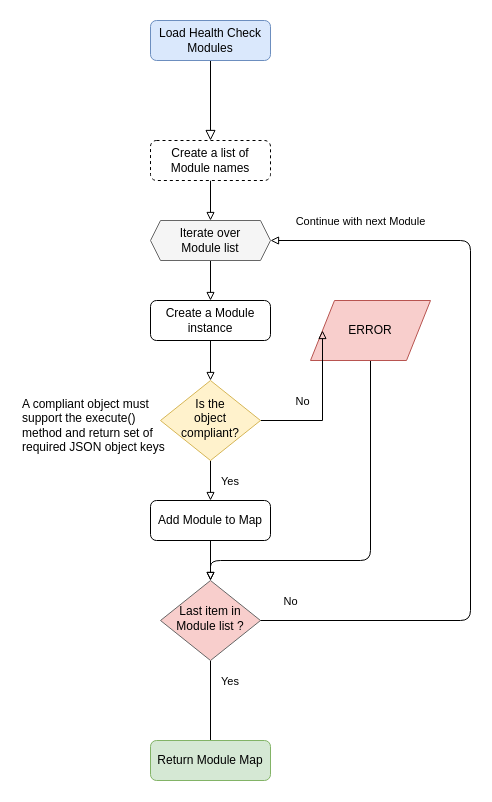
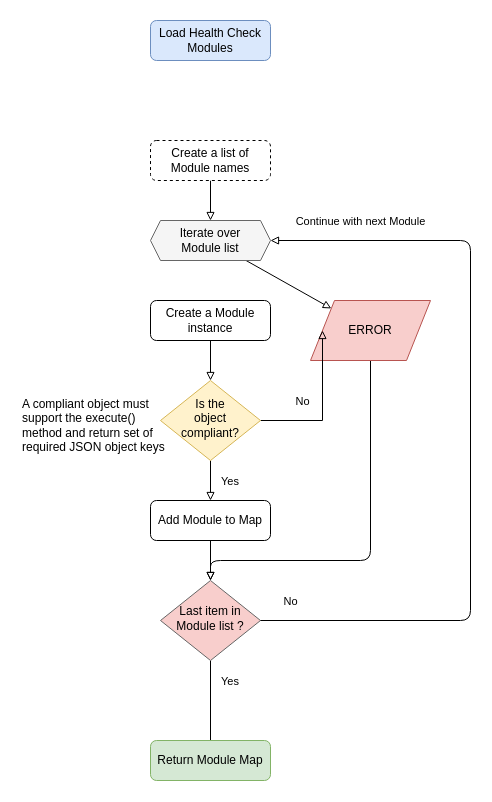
(211, 95) -> none
(211, 276) -> (285, 282)
